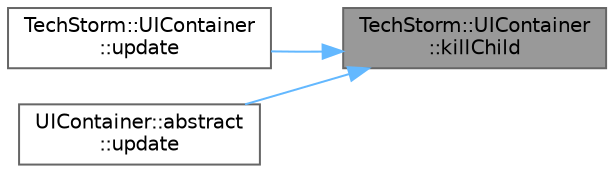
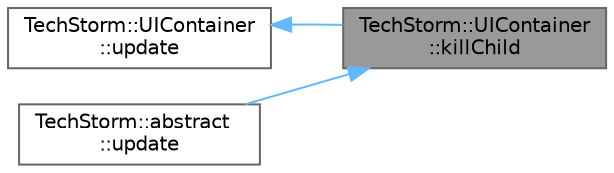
(297, 52) -> (317, 25)
(139, 134) -> (139, 134)
